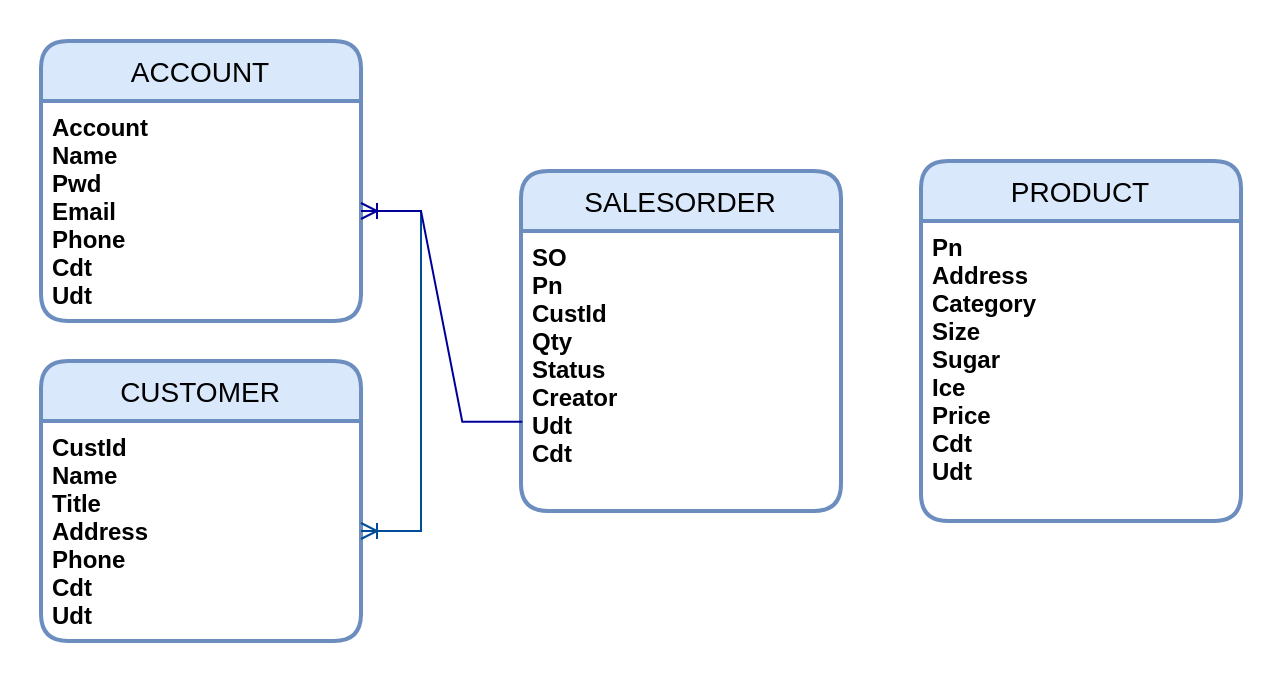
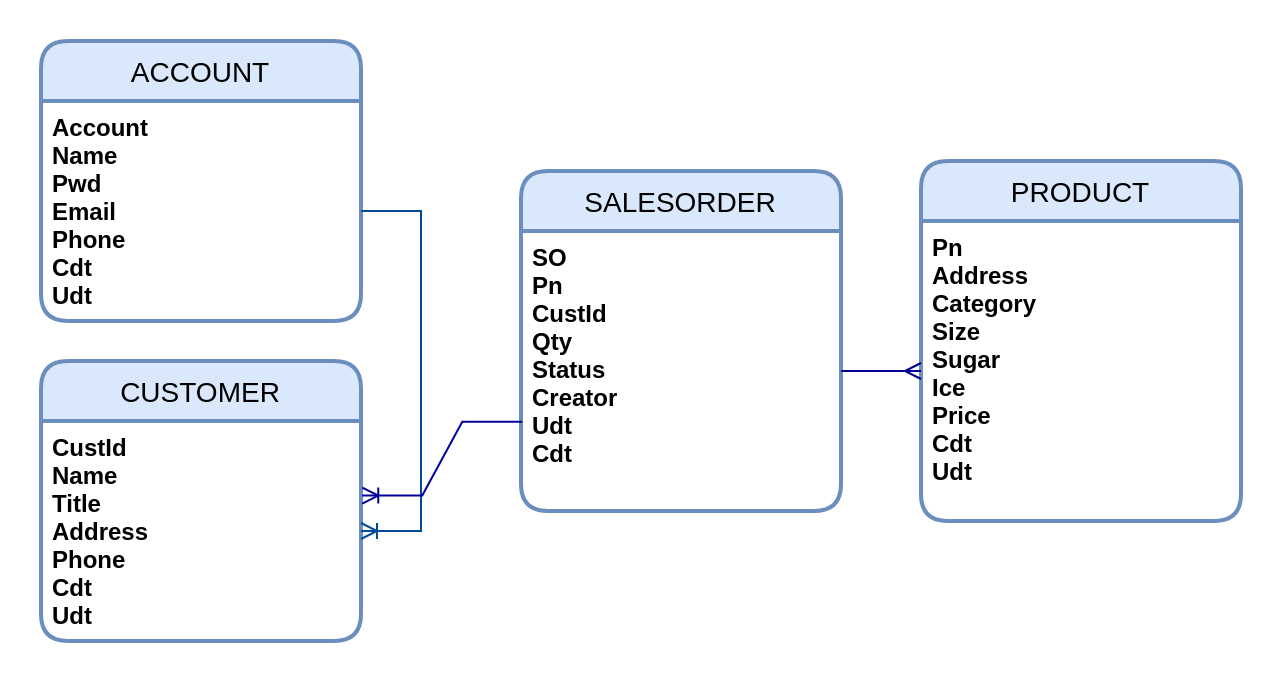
(444, 327) -> (444, 455)
none -> (881, 371)
